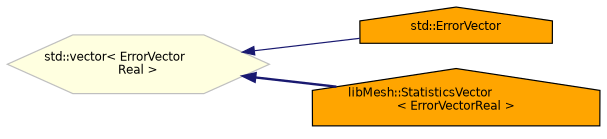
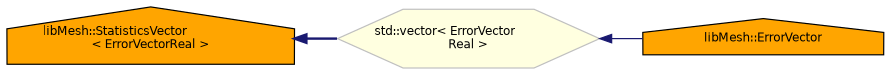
(456, 27) -> (763, 39)
(296, 82) -> (322, 39)
